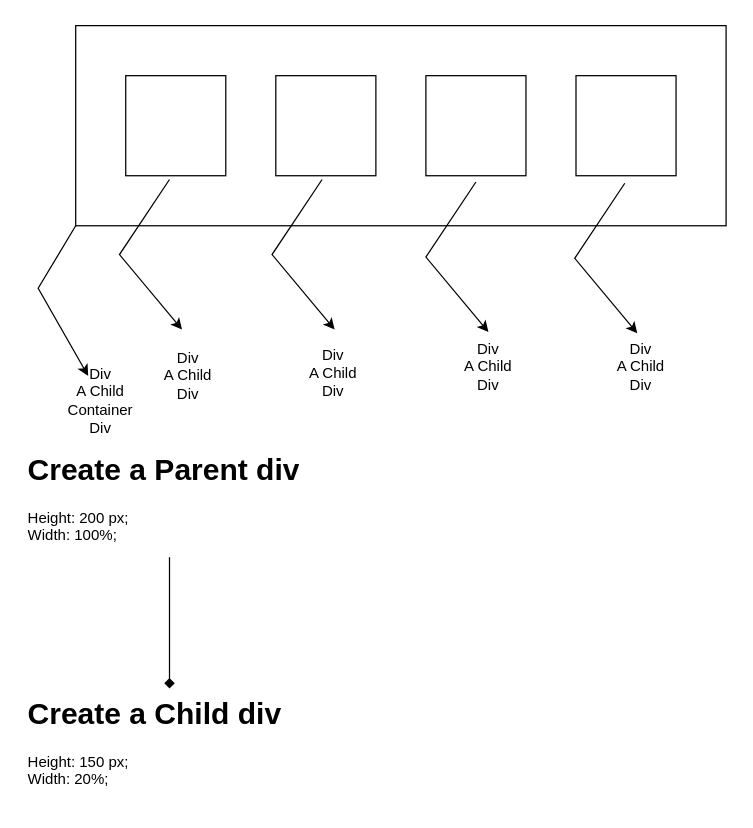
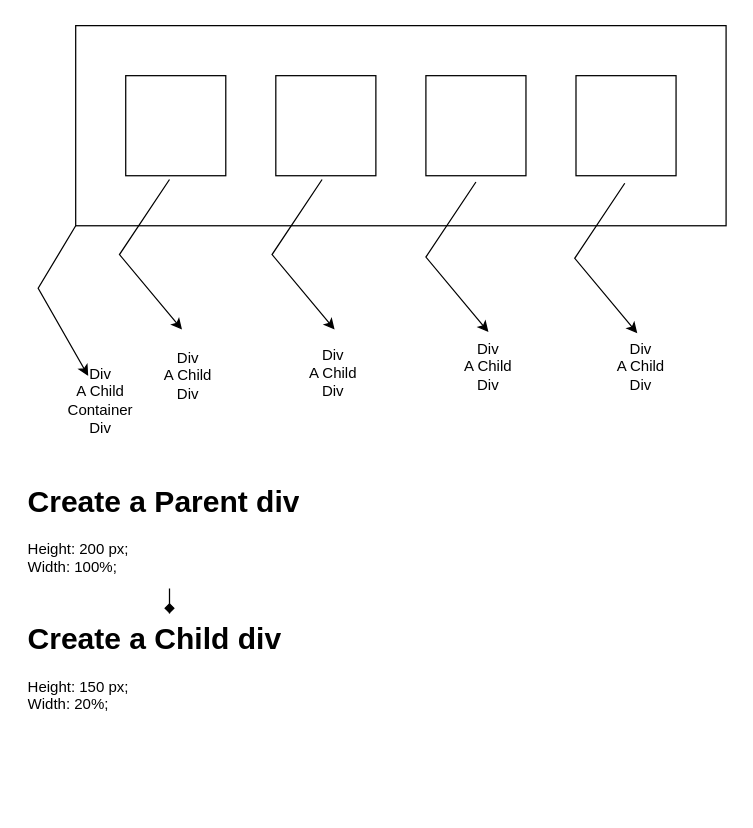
(169, 501) -> (169, 532)
(169, 744) -> (169, 669)
